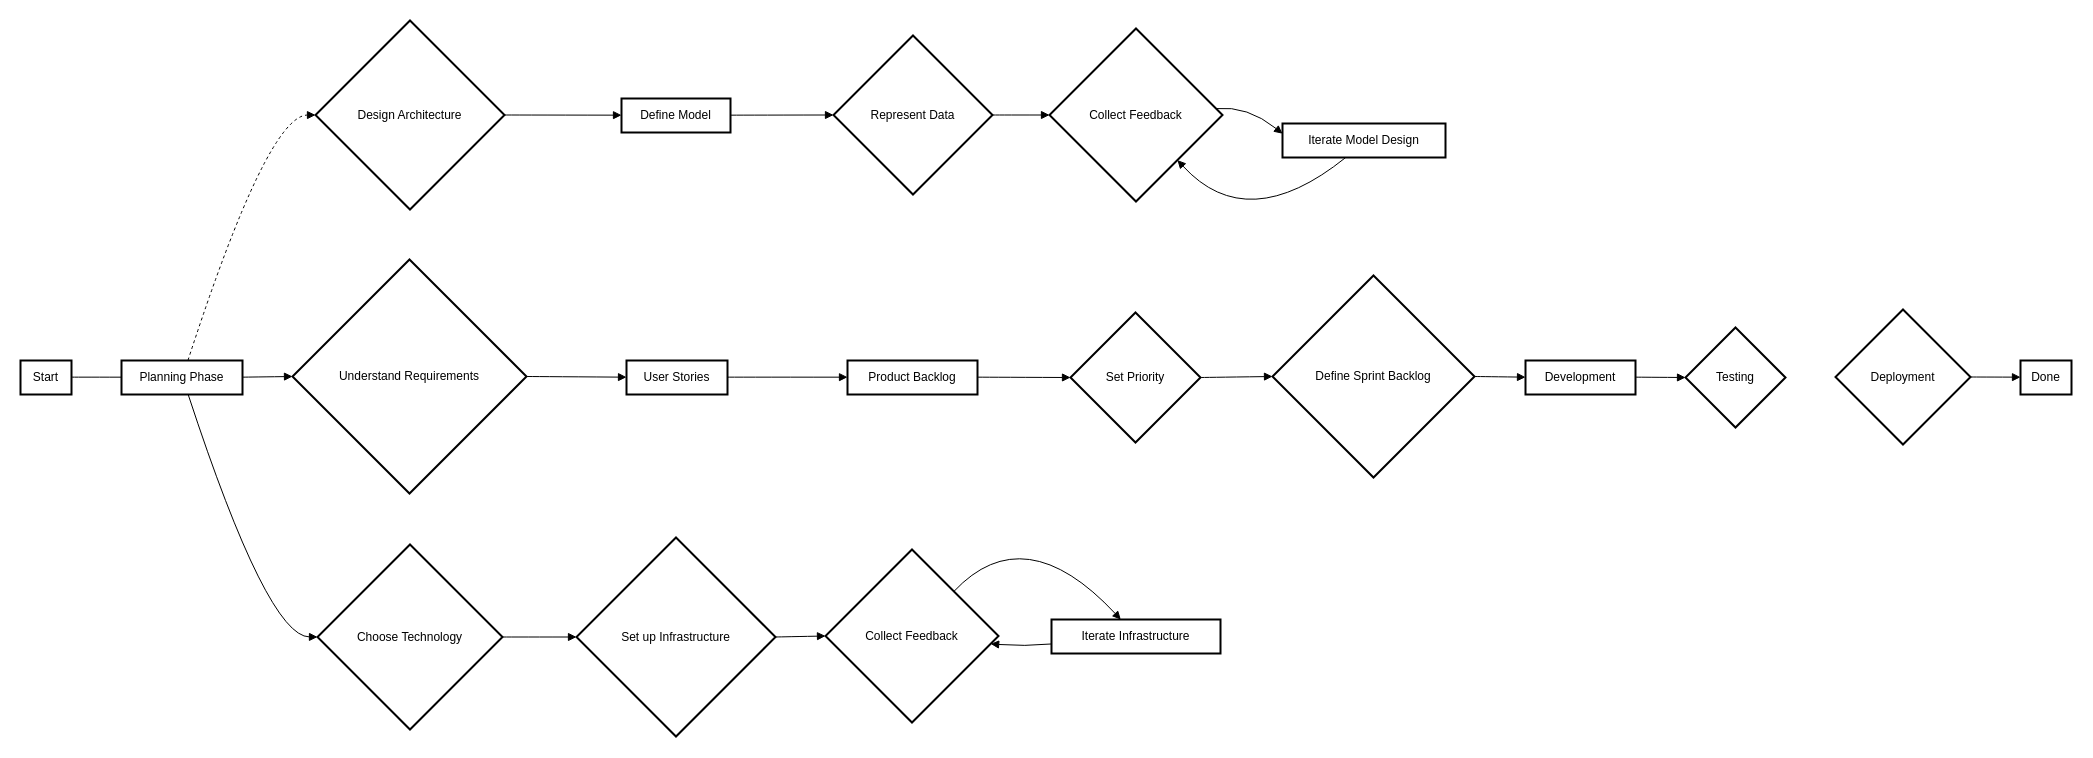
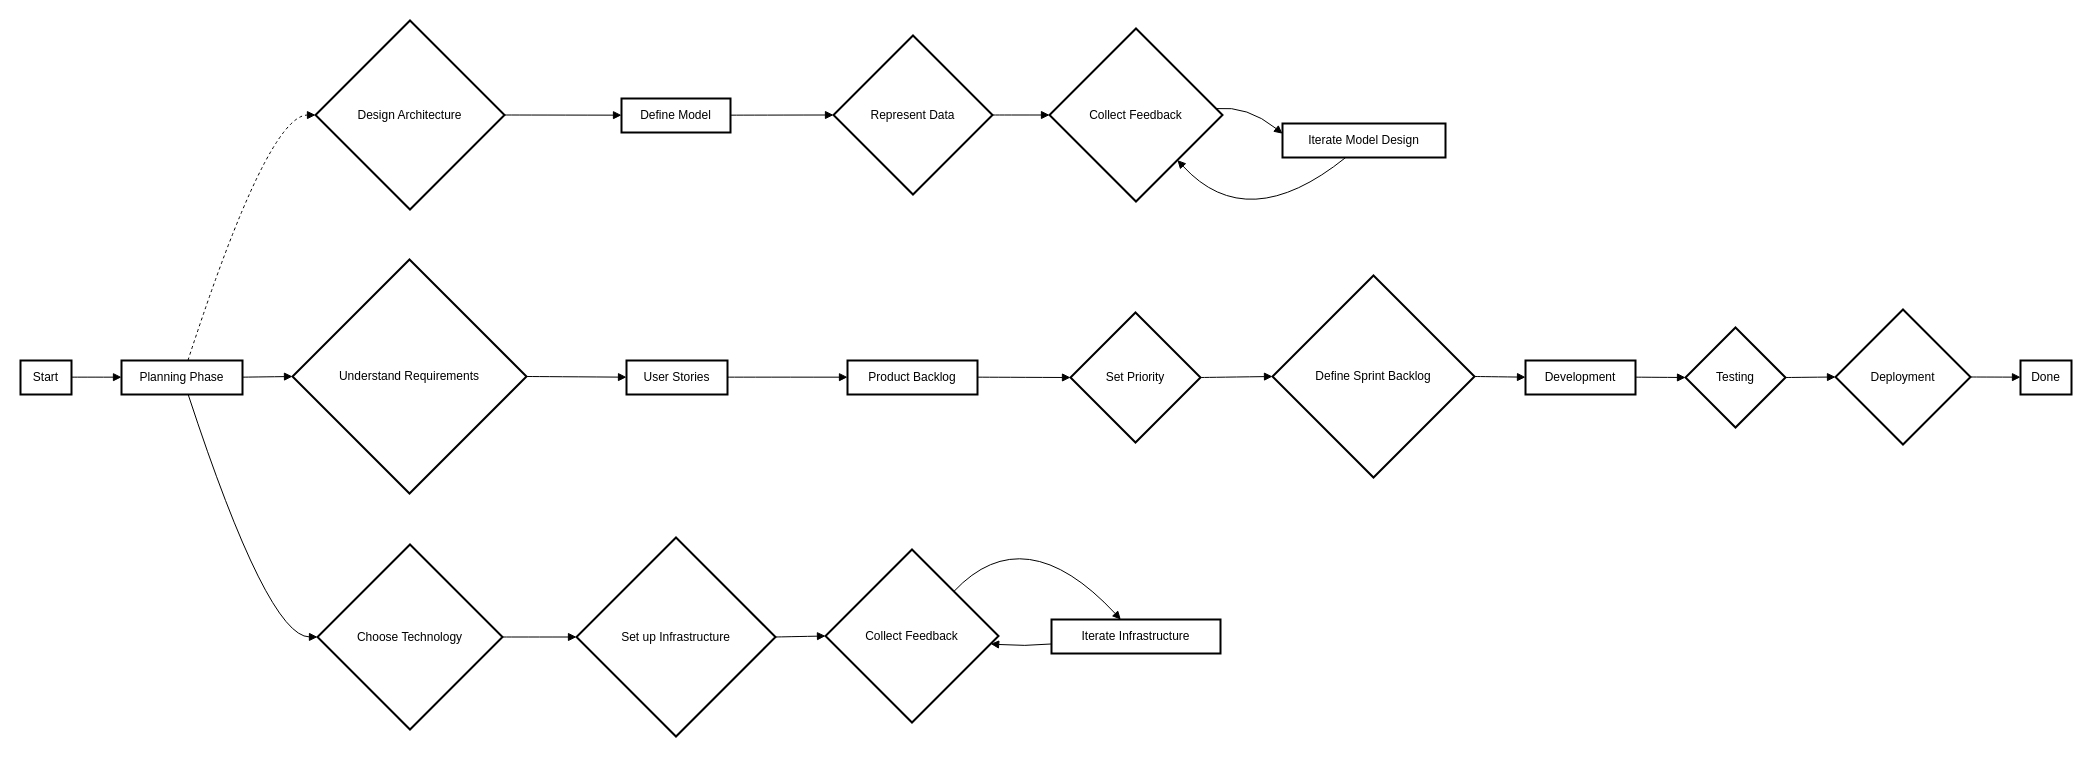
(115, 377) -> (112, 377)
none -> (1807, 377)
